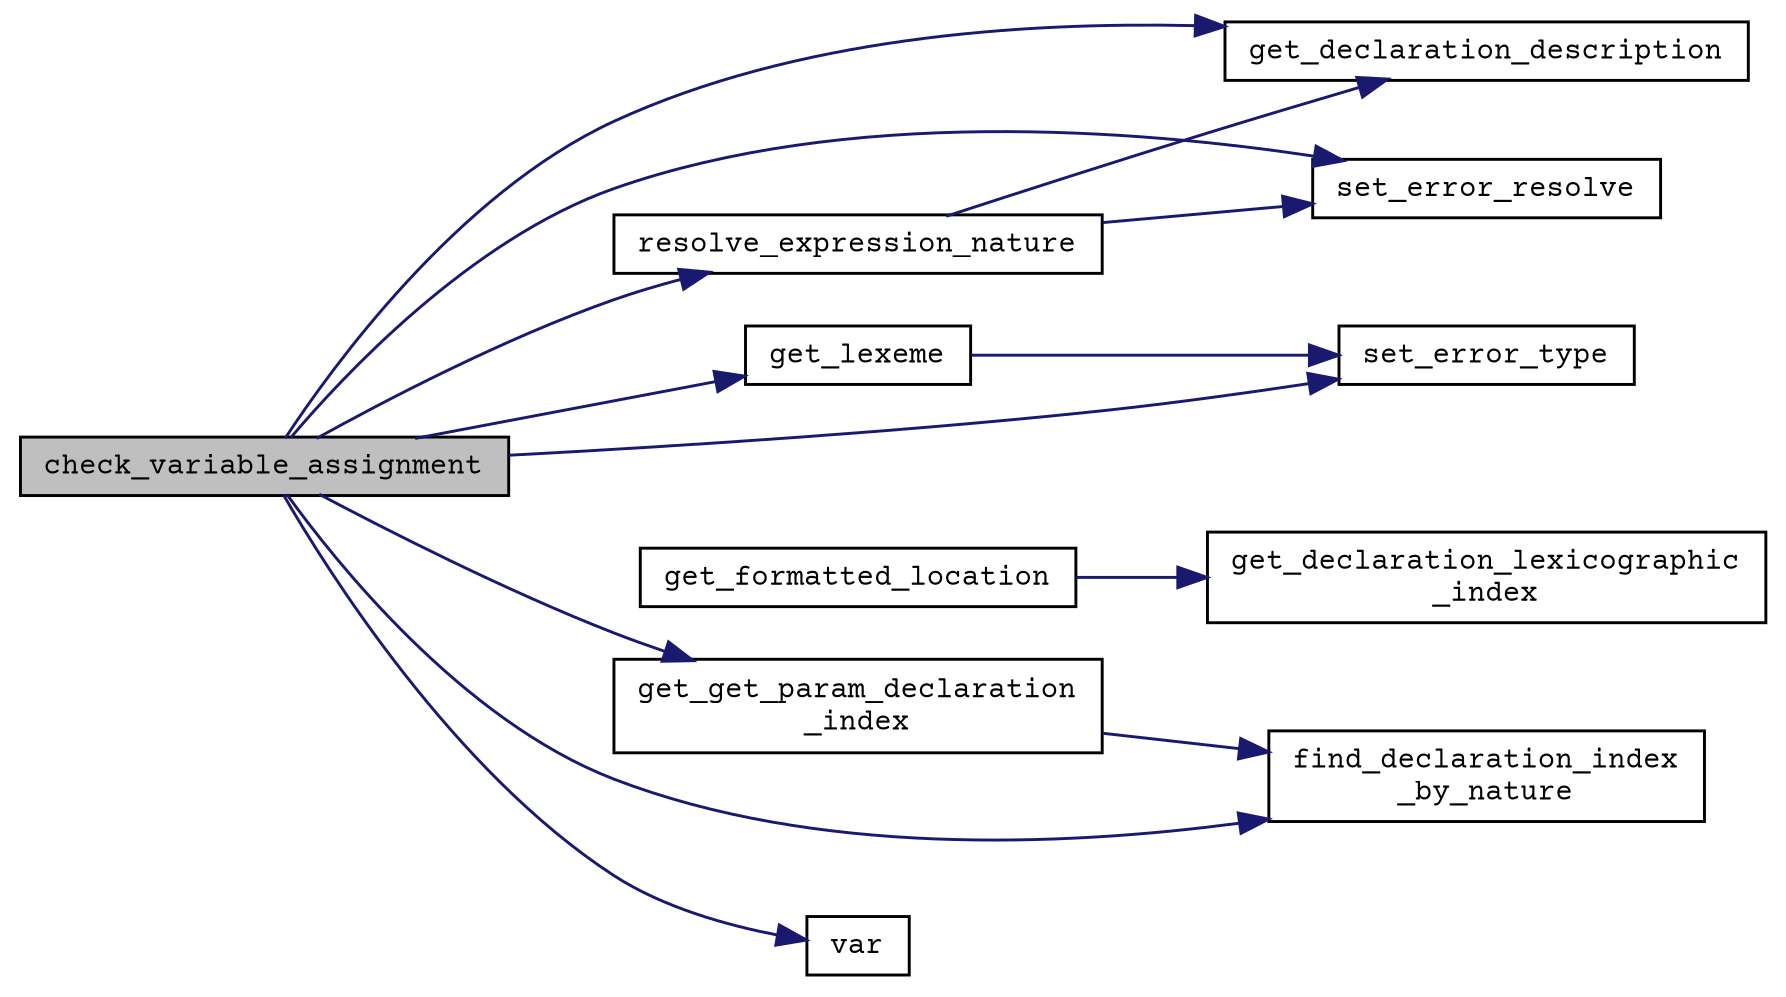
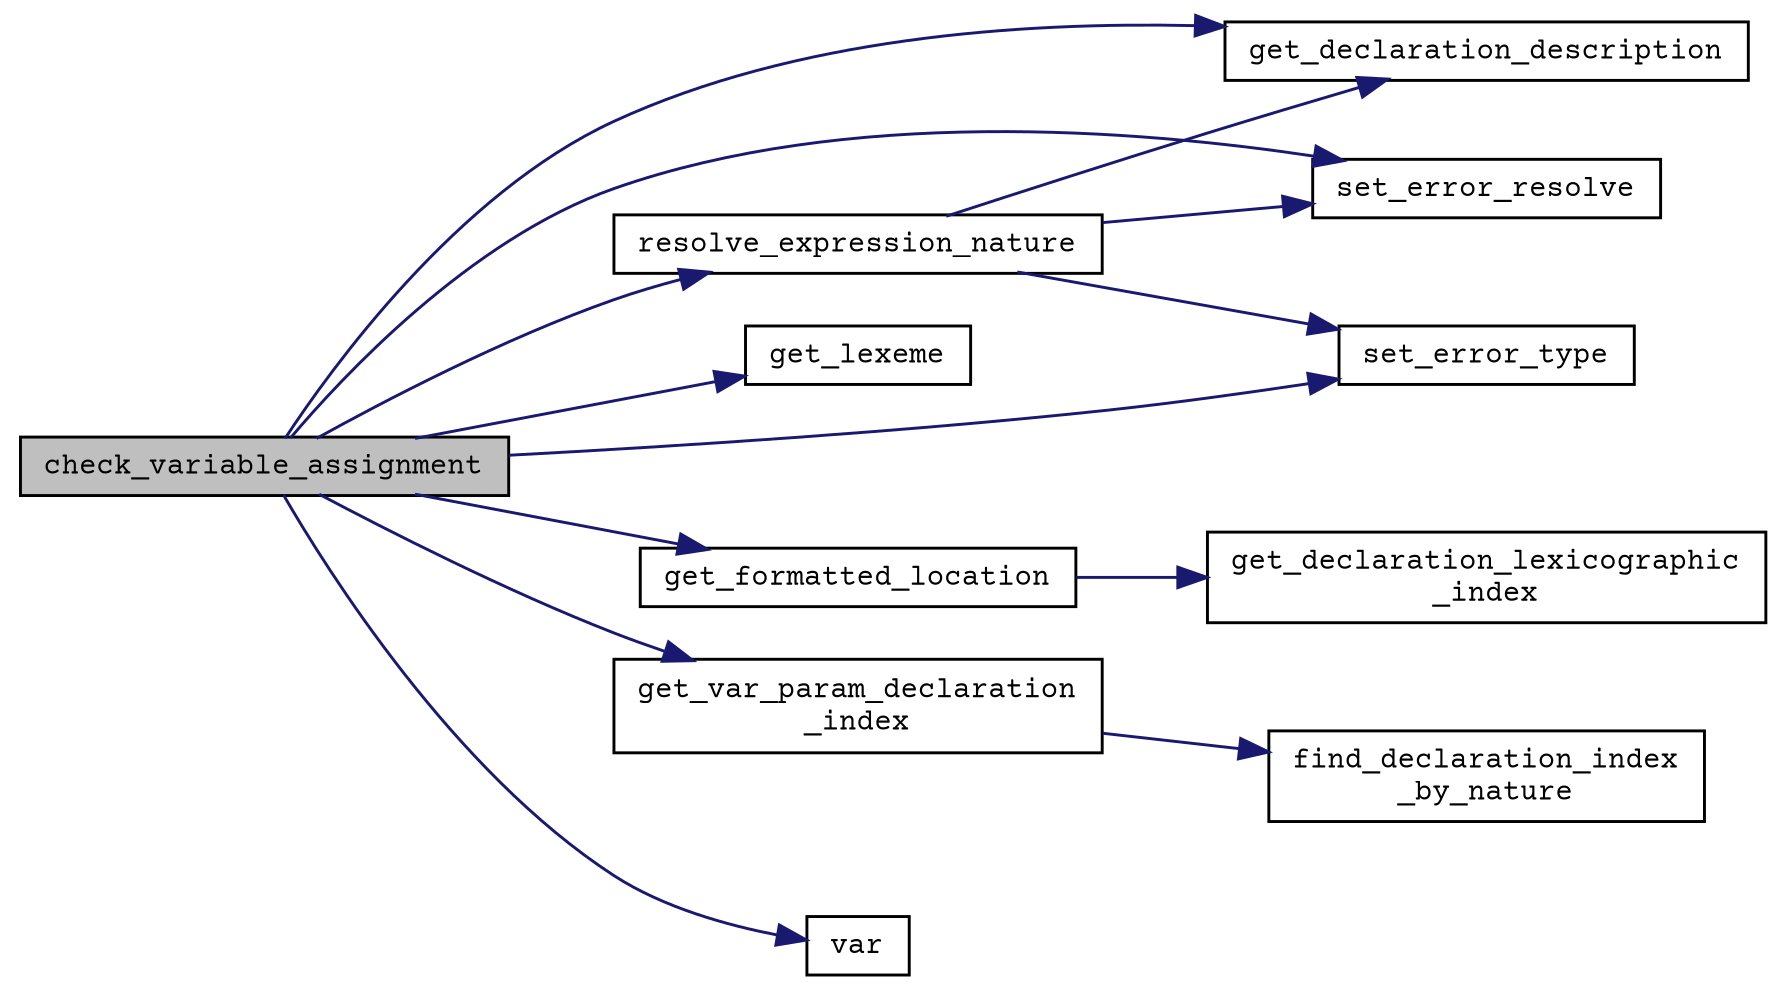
(1140, 355) -> (1163, 298)
(858, 706) -> (858, 706)
(707, 808) -> (547, 519)
